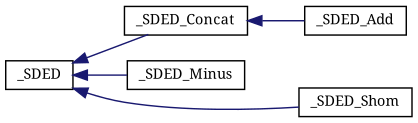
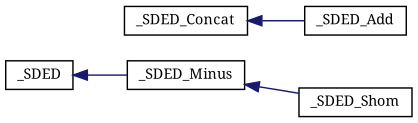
(118, 46) -> none
(192, 109) -> (279, 90)
